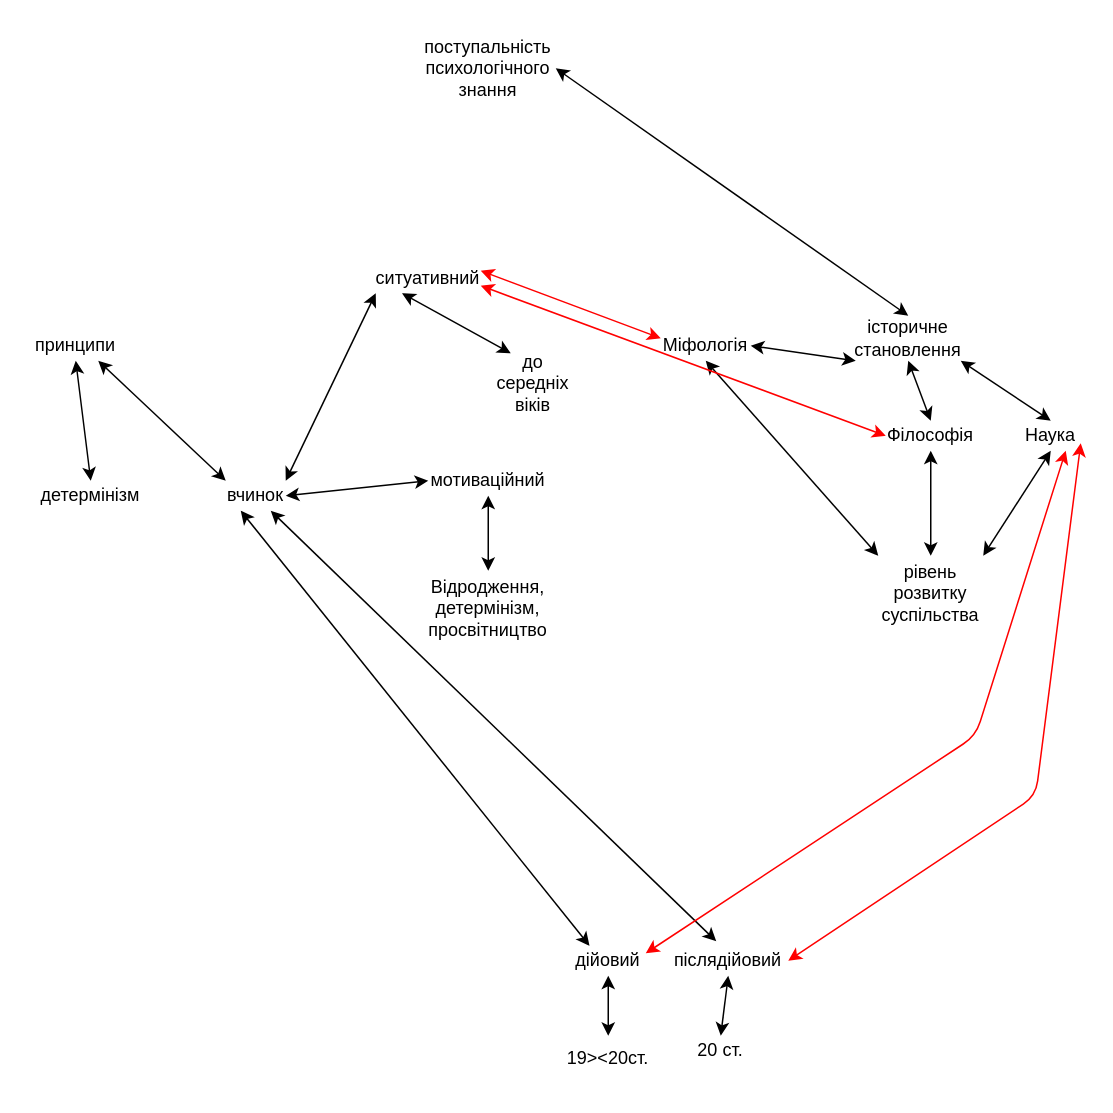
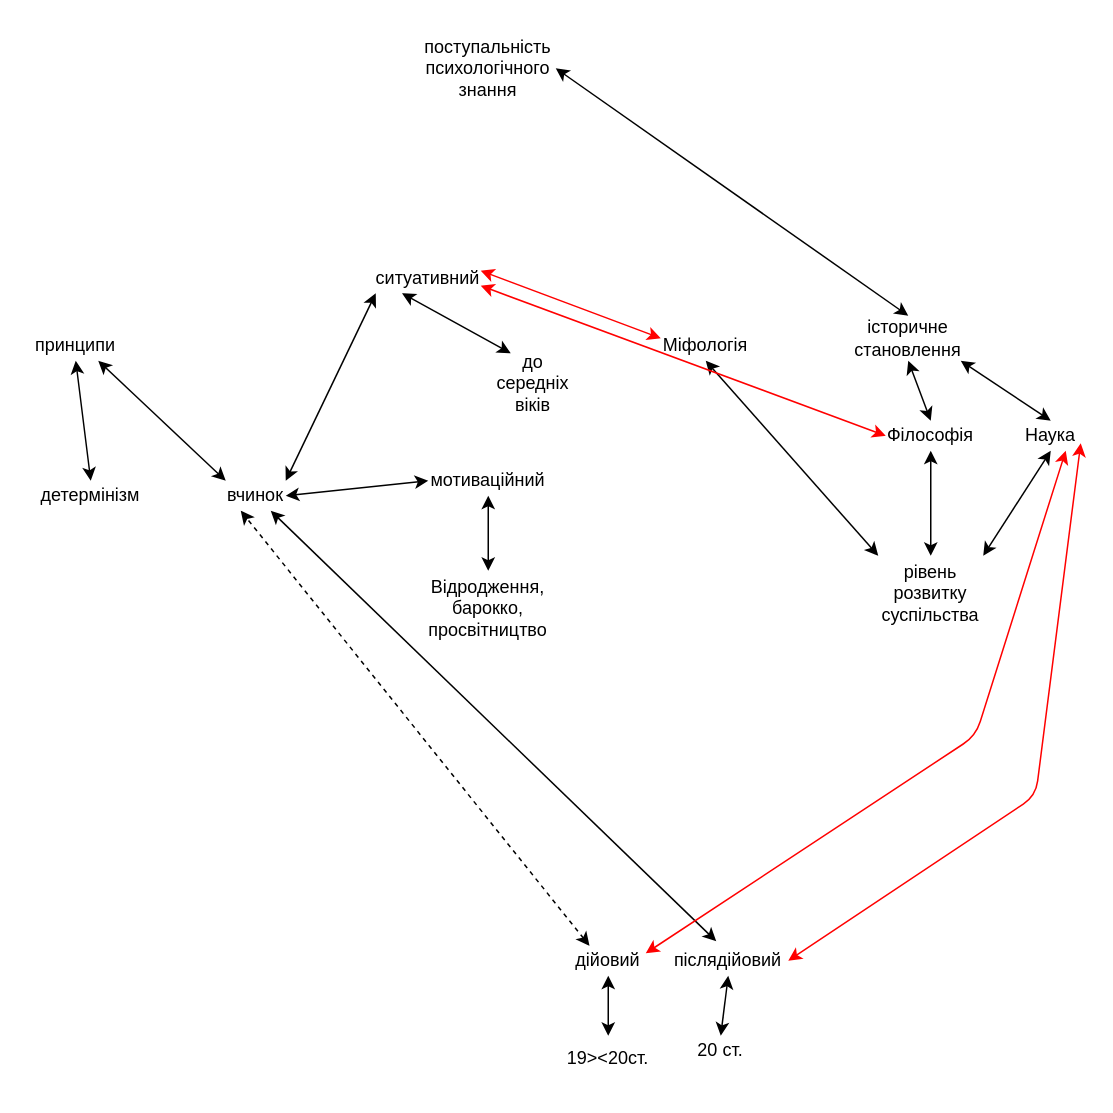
(803, 353) -> none
(488, 608) -> (488, 608)
(414, 727) -> (414, 727)
